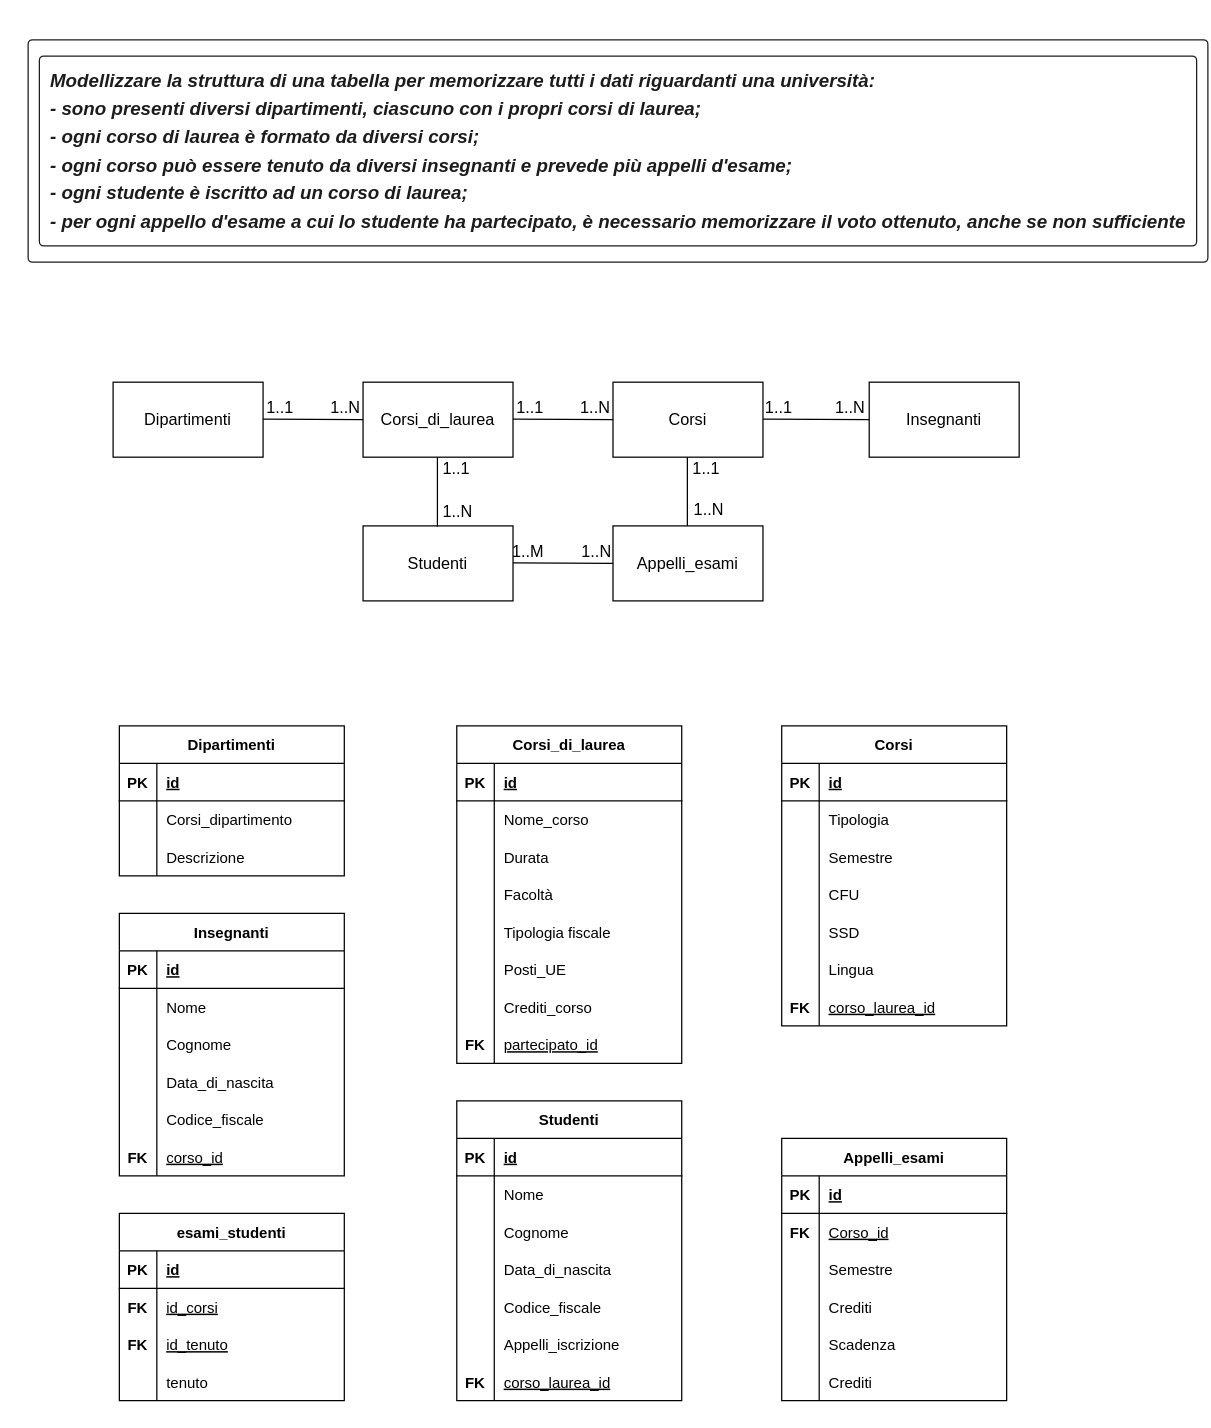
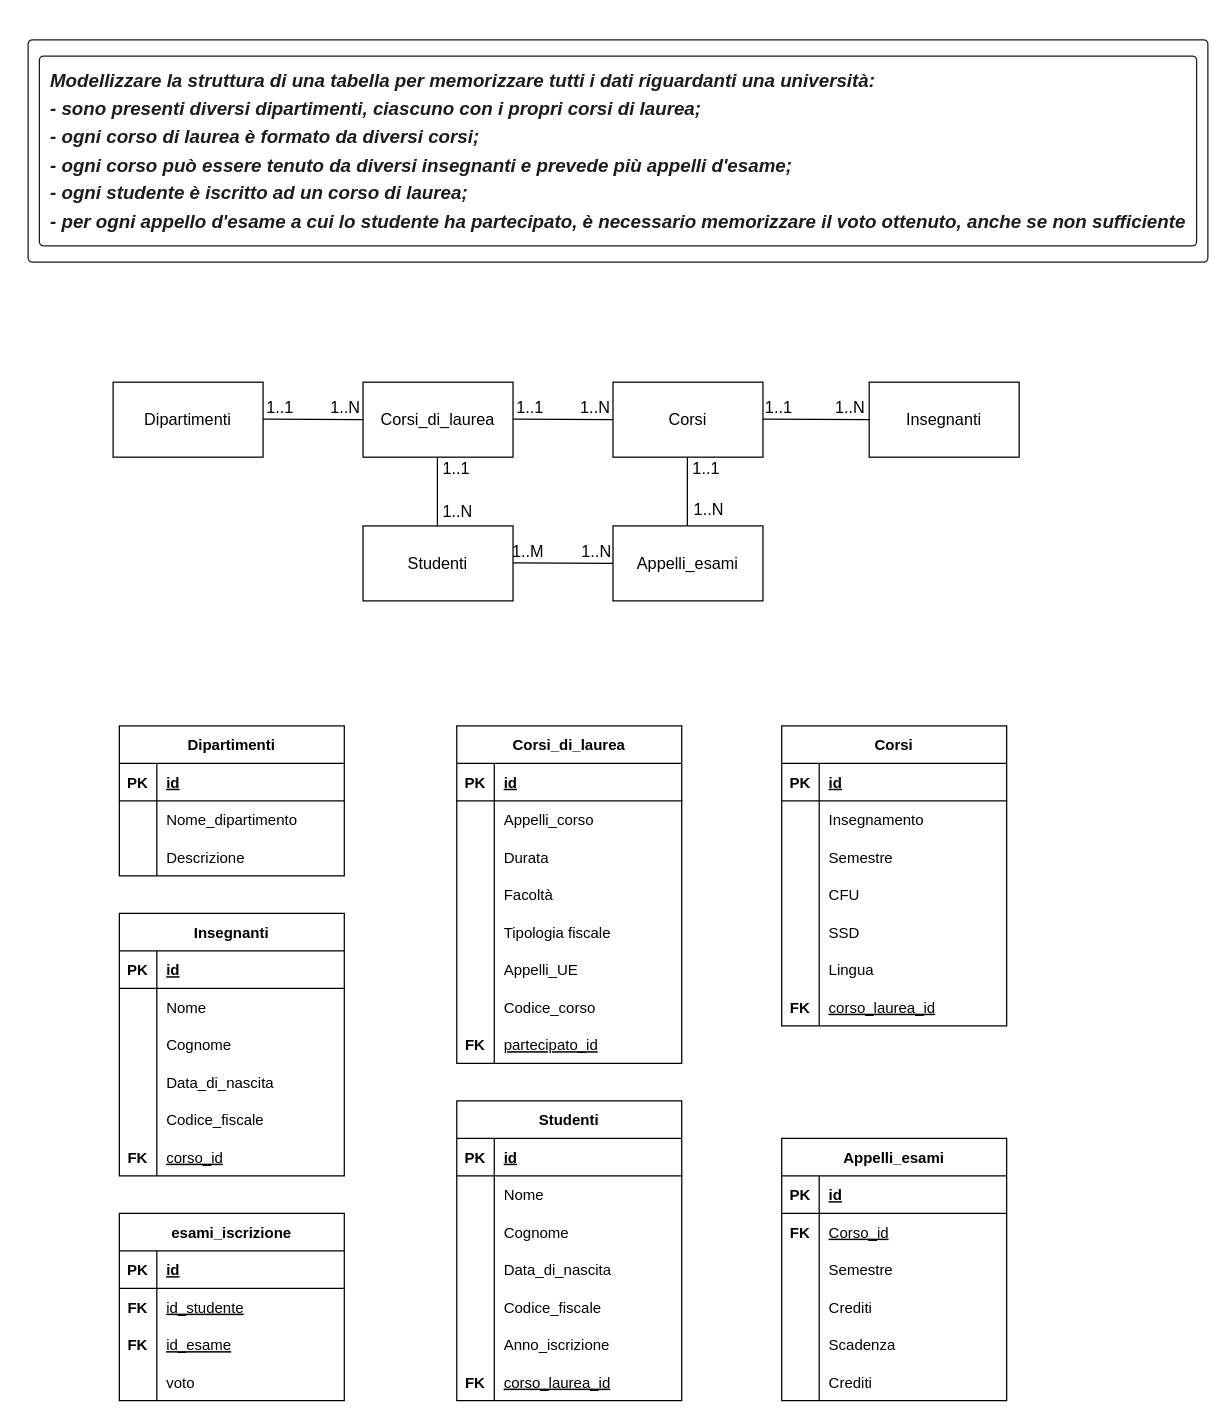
(236, 820) -> (234, 820)
(546, 820) -> (553, 820)
(861, 820) -> (879, 820)
(535, 970) -> (540, 970)
(554, 1008) -> (552, 1008)
(231, 1233) -> (231, 1233)
(196, 1308) -> (211, 1308)
(202, 1345) -> (198, 1345)
(568, 1345) -> (561, 1345)
(191, 1383) -> (183, 1383)
